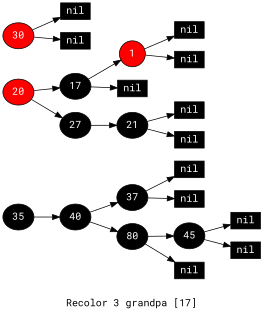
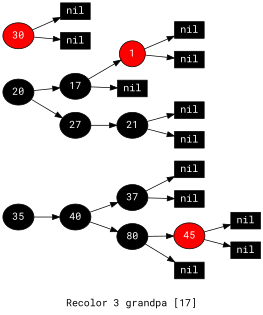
(18, 92) -> (18, 92)
(189, 236) -> (189, 236)
